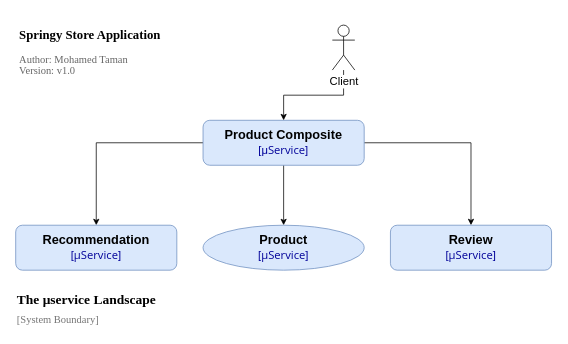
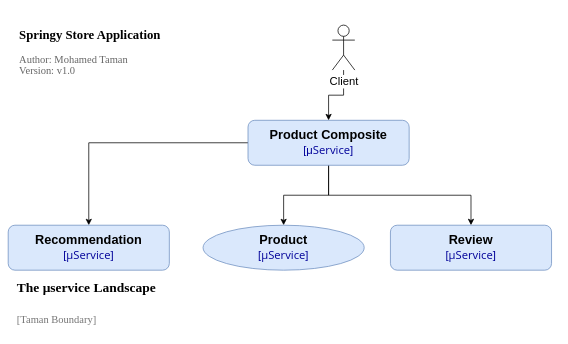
(284, 143) -> (329, 143)
(96, 248) -> (89, 248)
(109, 300) -> (109, 288)
(65, 321) -> (63, 321)
